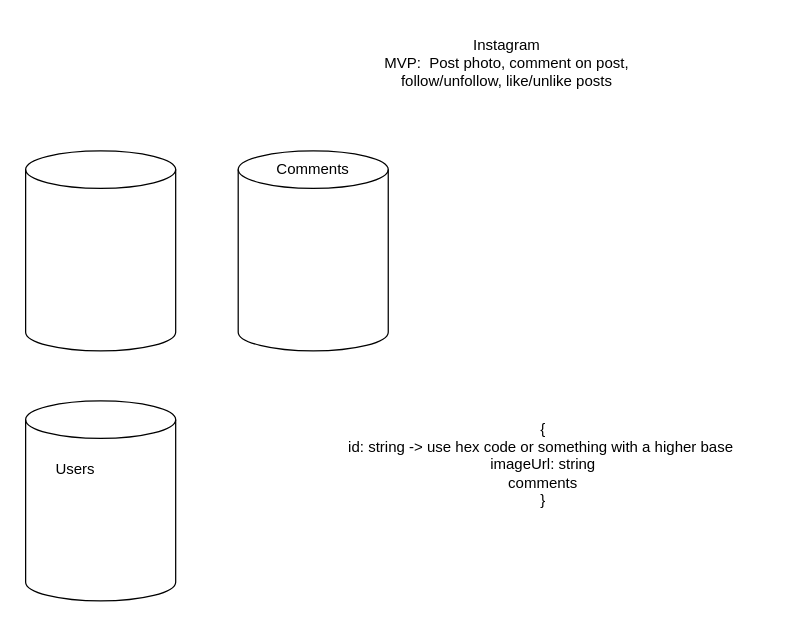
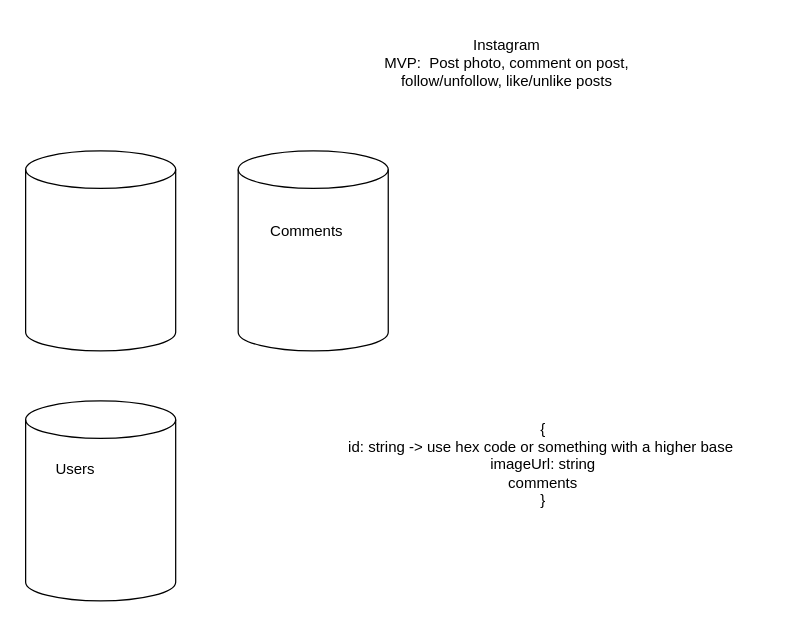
(313, 169) -> (307, 232)
